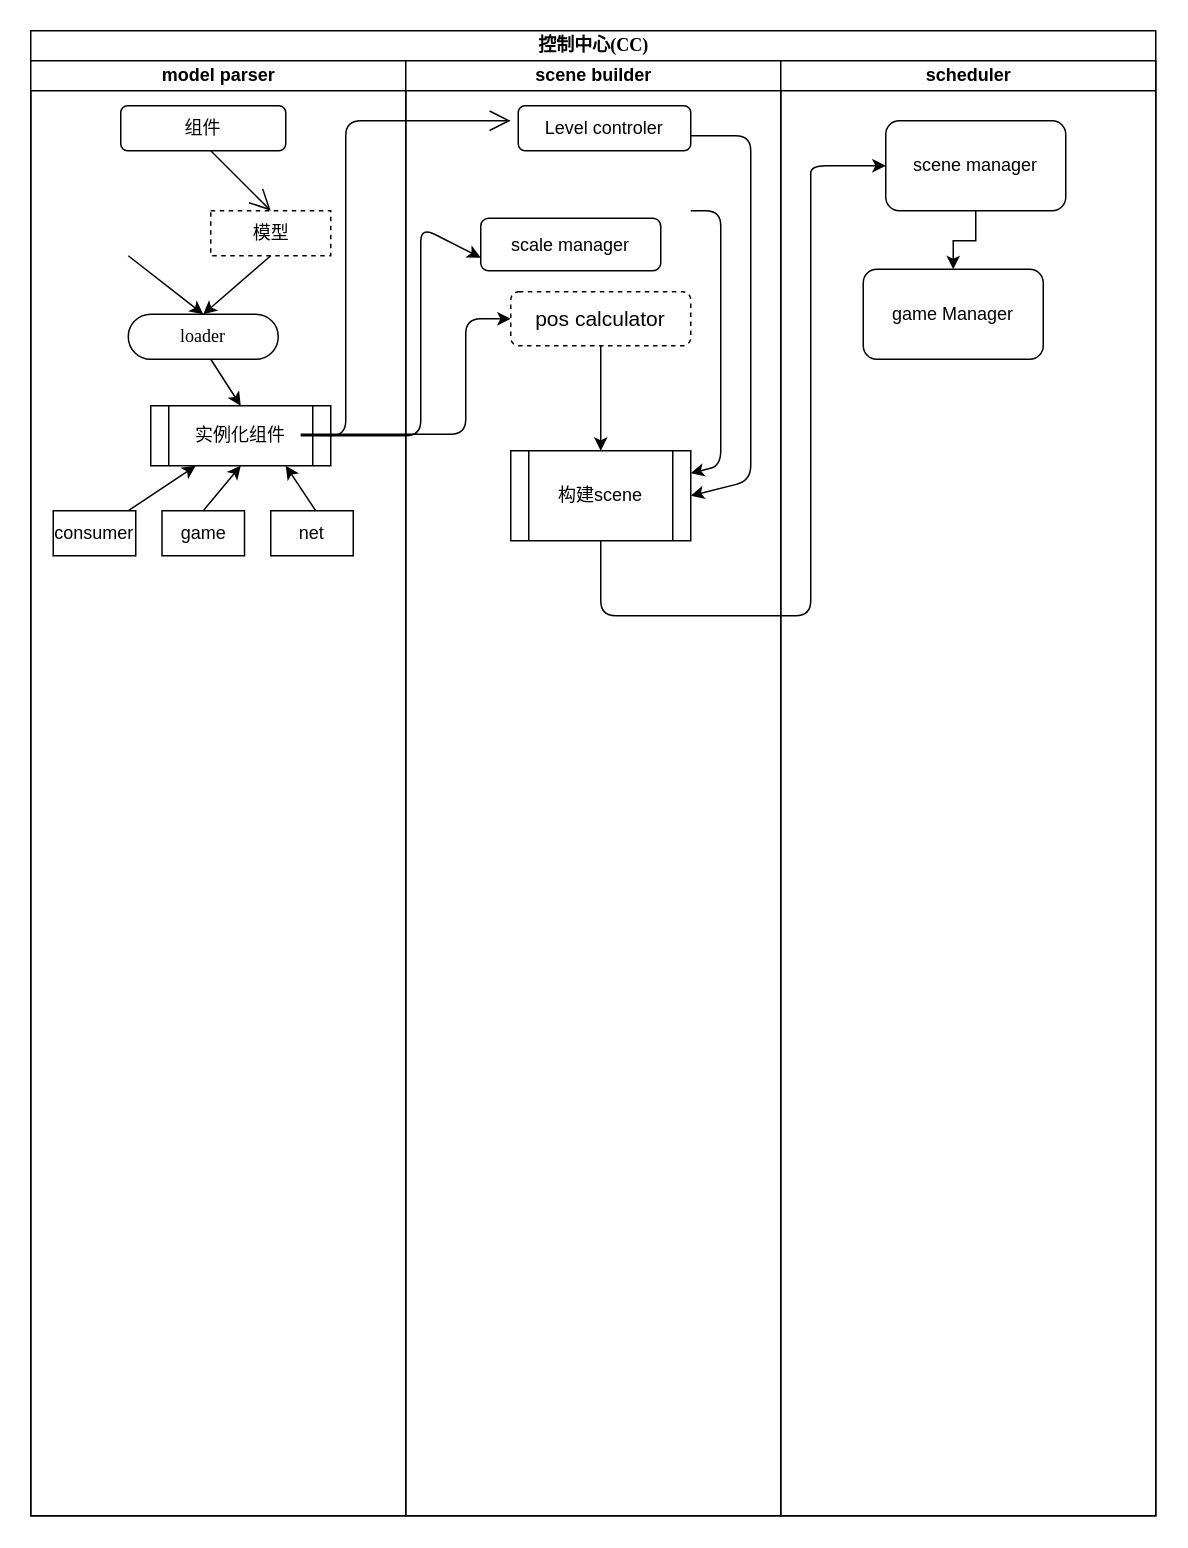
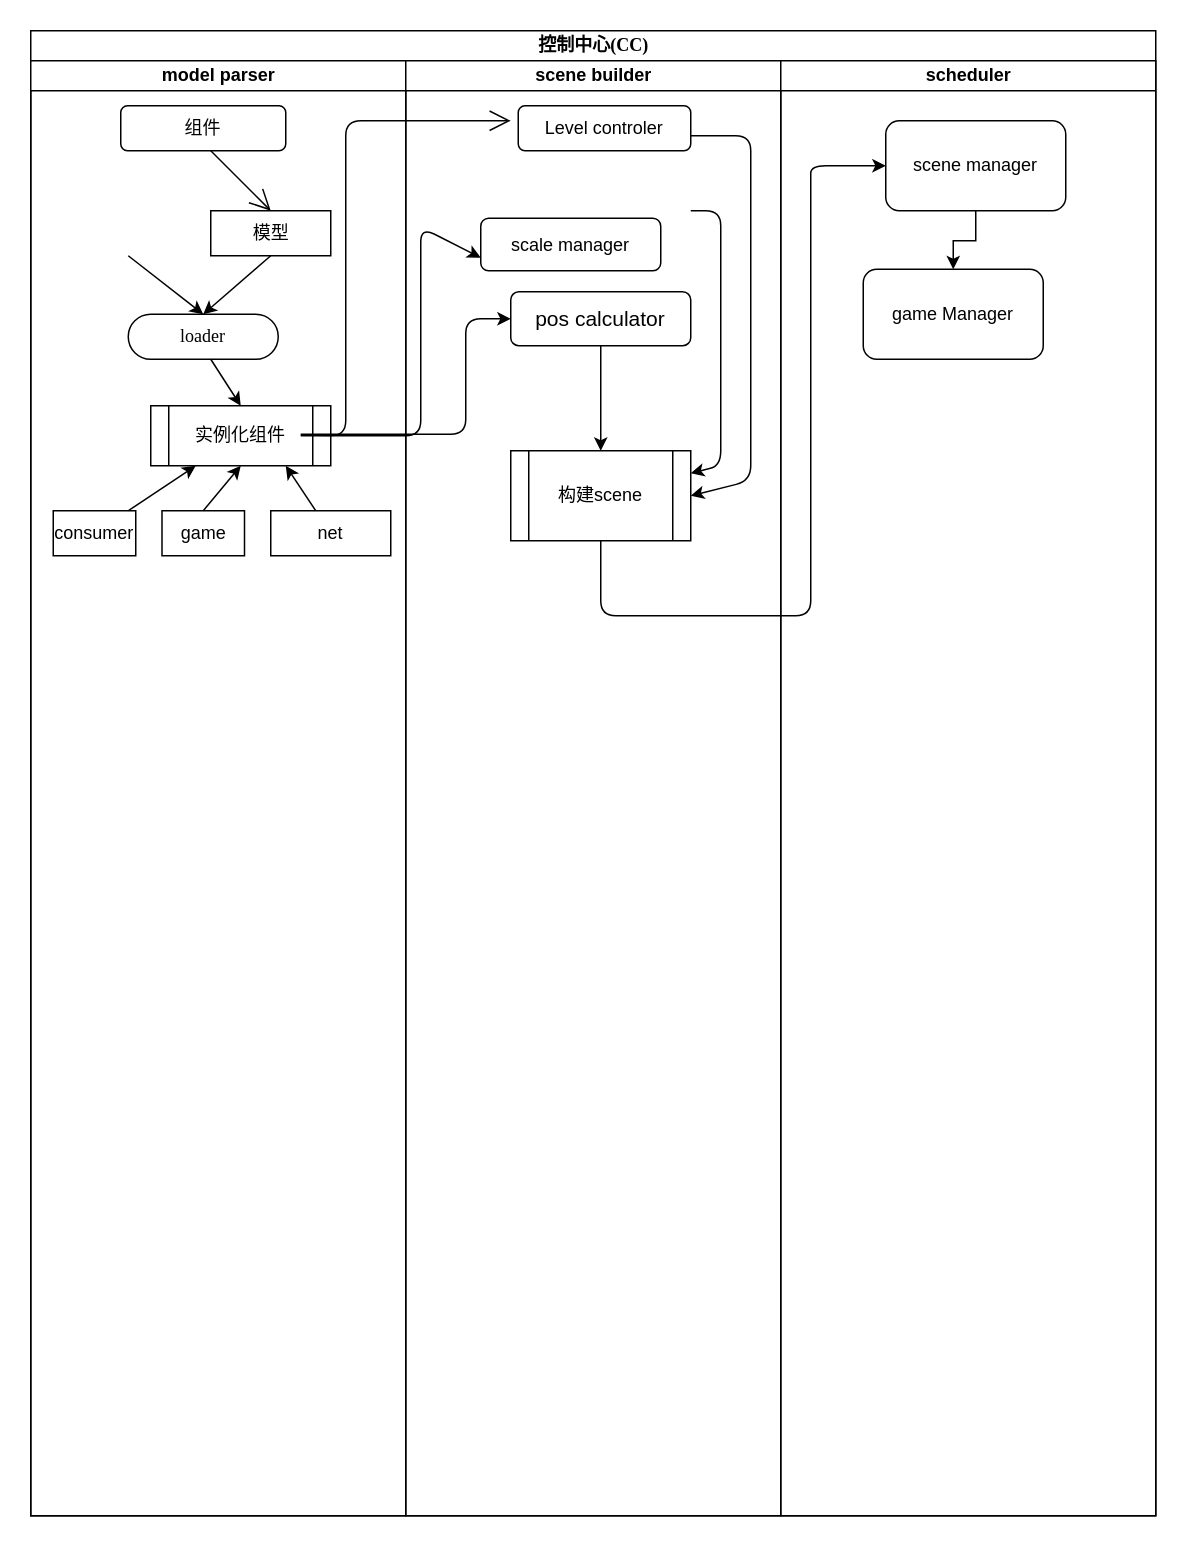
(271, 233) -> (271, 233)
(601, 319) -> (601, 319)
(312, 533) -> (331, 533)
